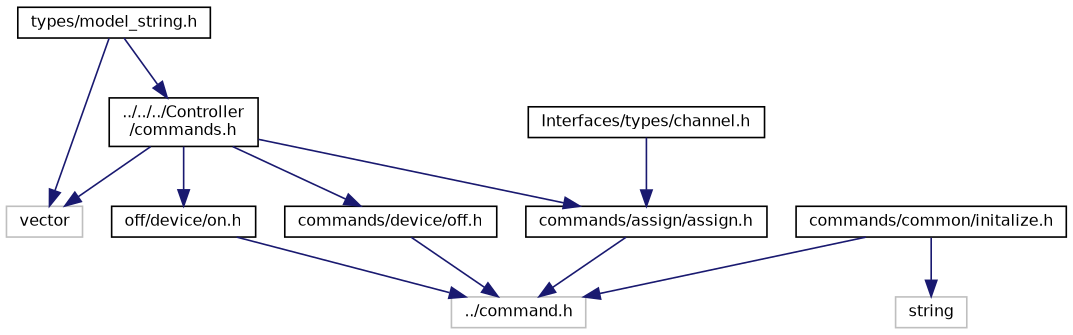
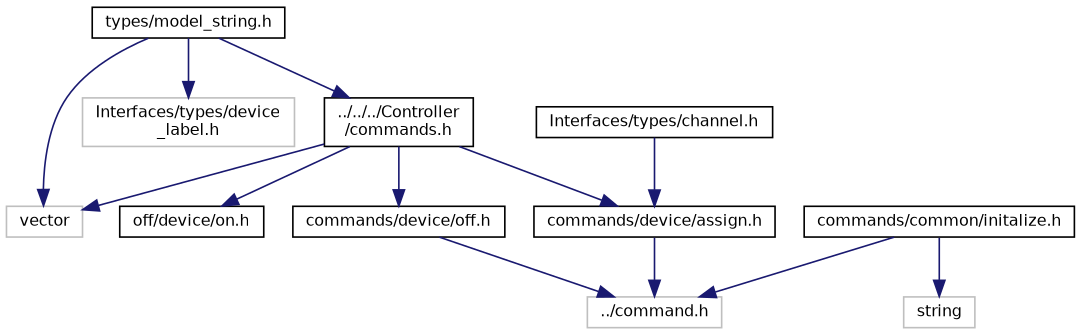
none -> (189, 122)
(646, 222) -> (655, 222)
(343, 265) -> none
